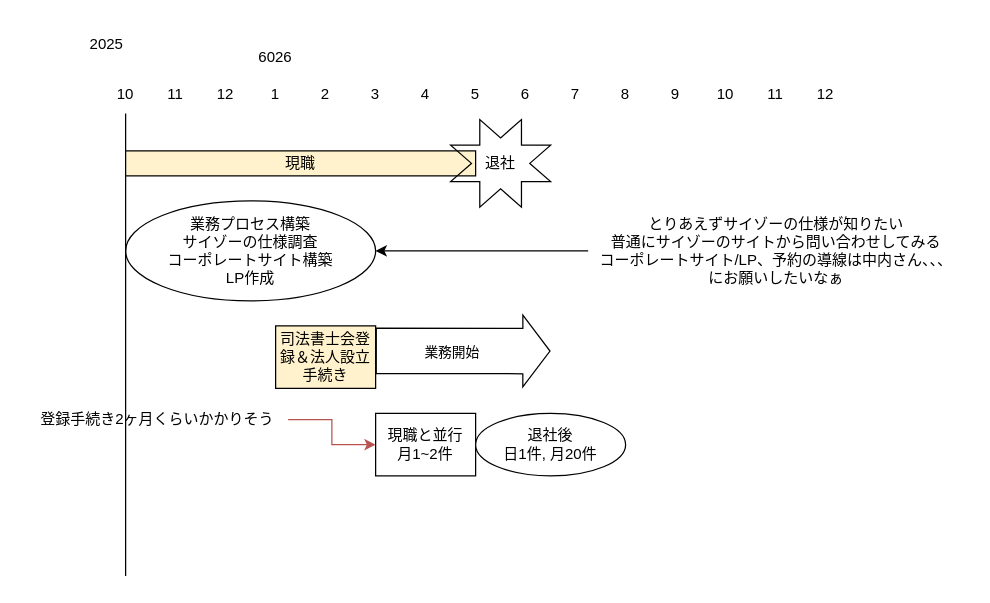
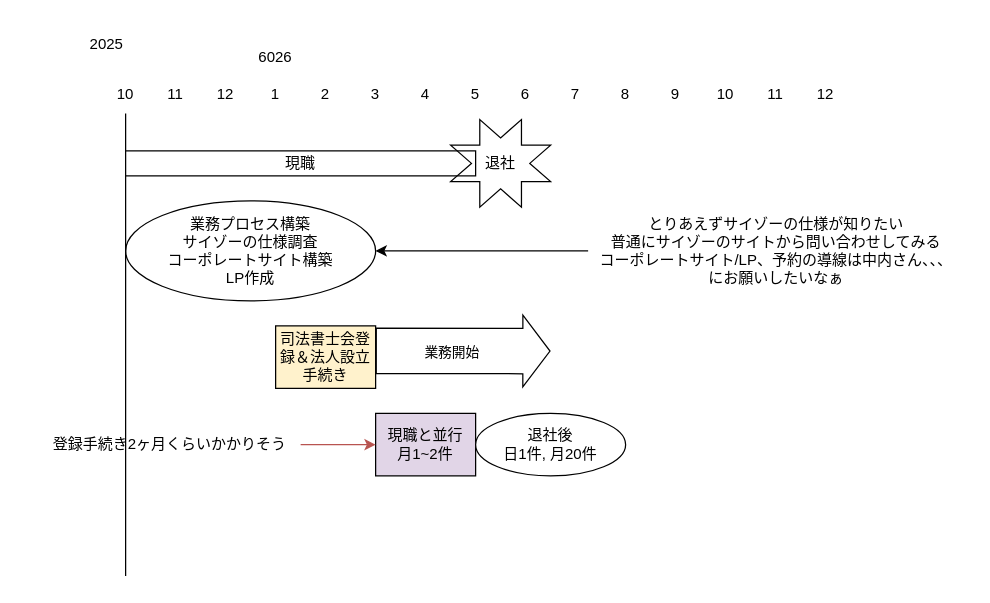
(301, 163) -> (301, 163)
(157, 419) -> (169, 444)
(426, 444) -> (426, 444)
